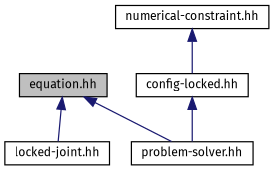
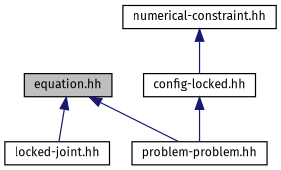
(192, 153) -> (200, 153)
